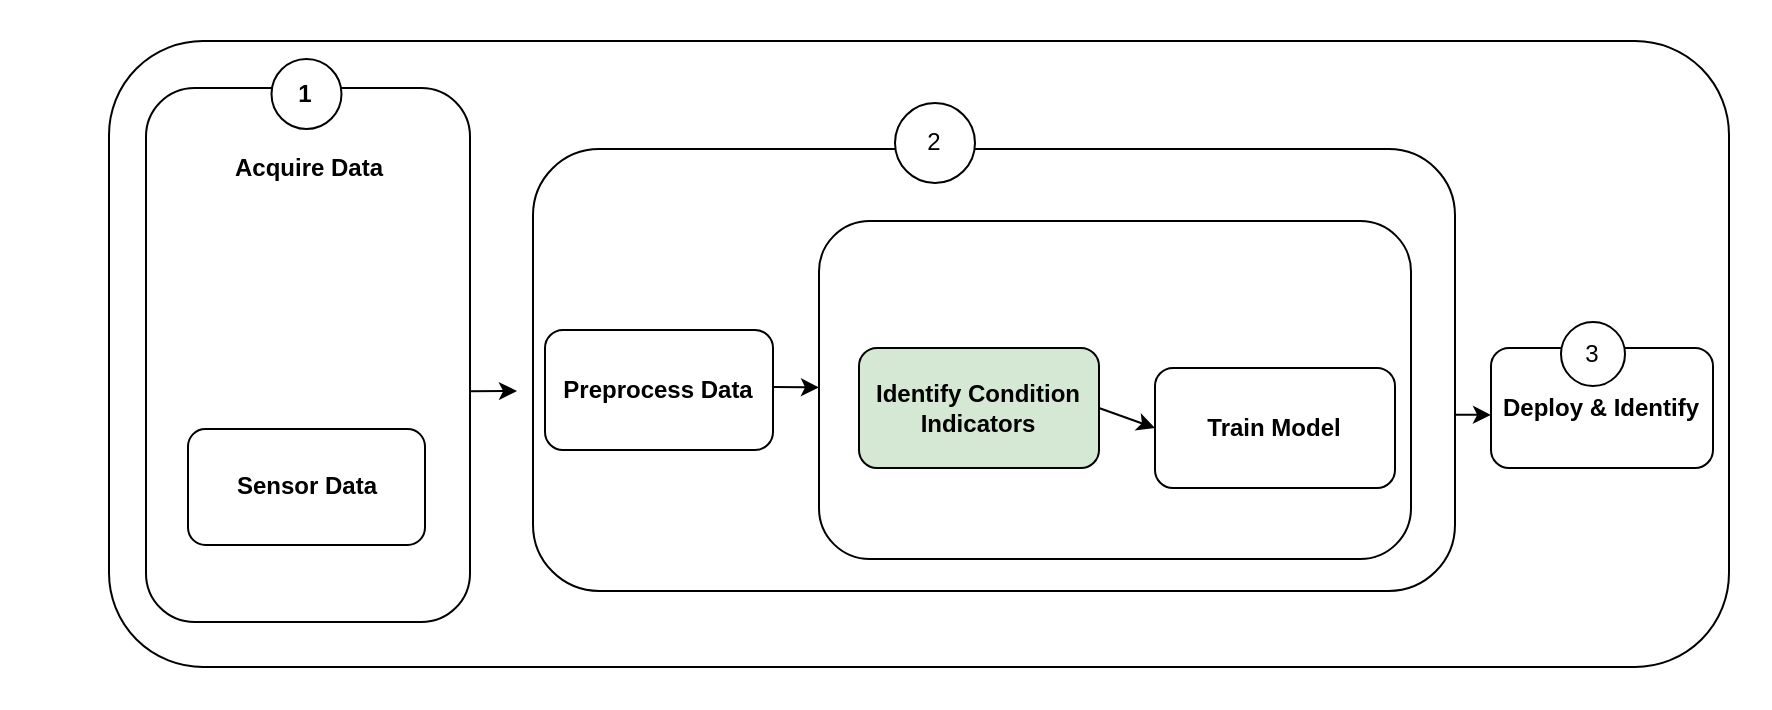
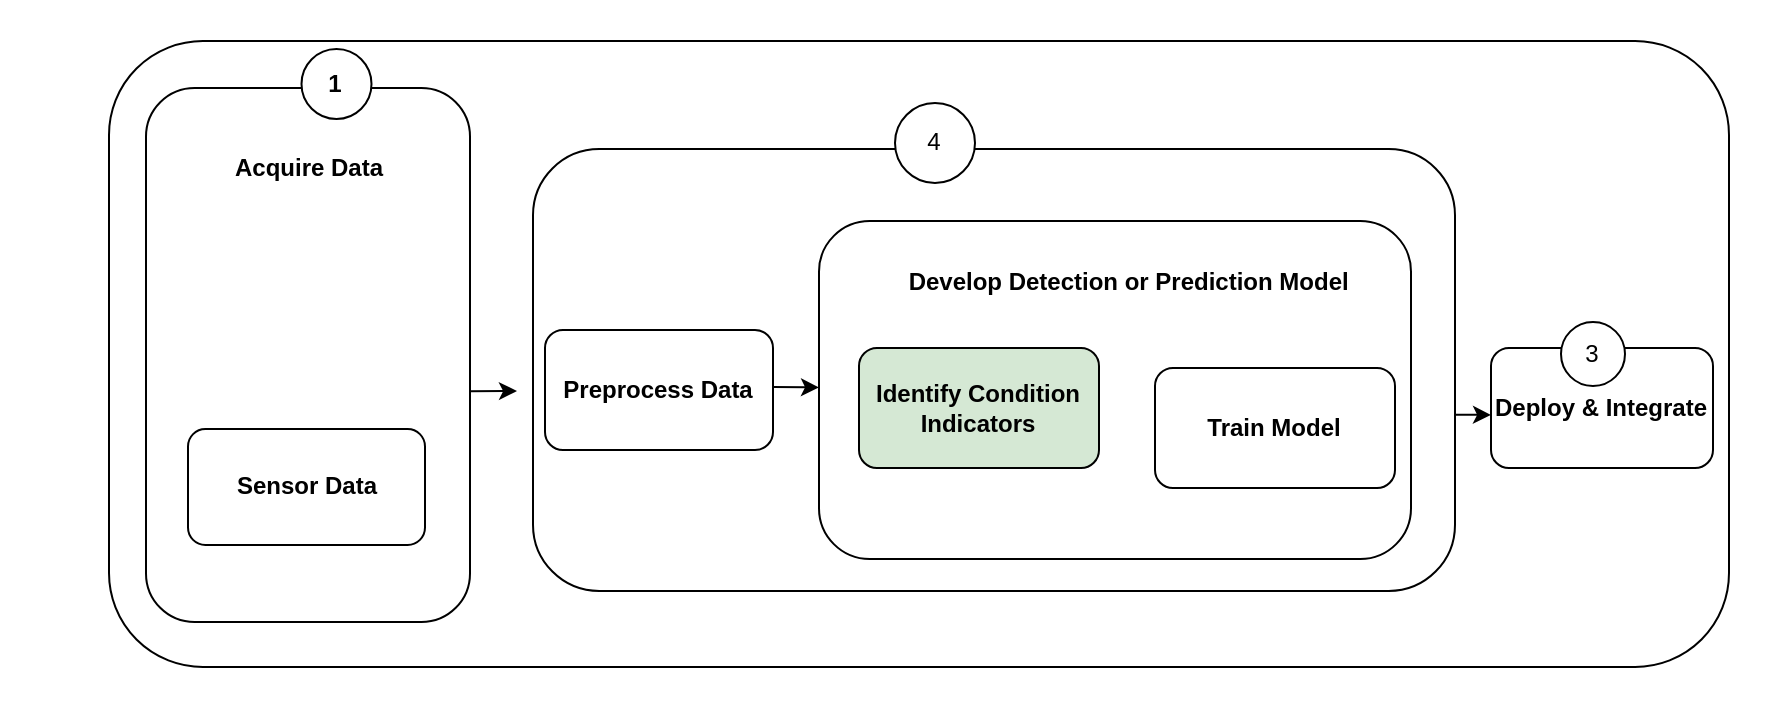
(307, 94) -> (337, 84)
(935, 143) -> (935, 143)
none -> (1133, 282)
(1602, 409) -> (1602, 409)
(1121, 416) -> none
